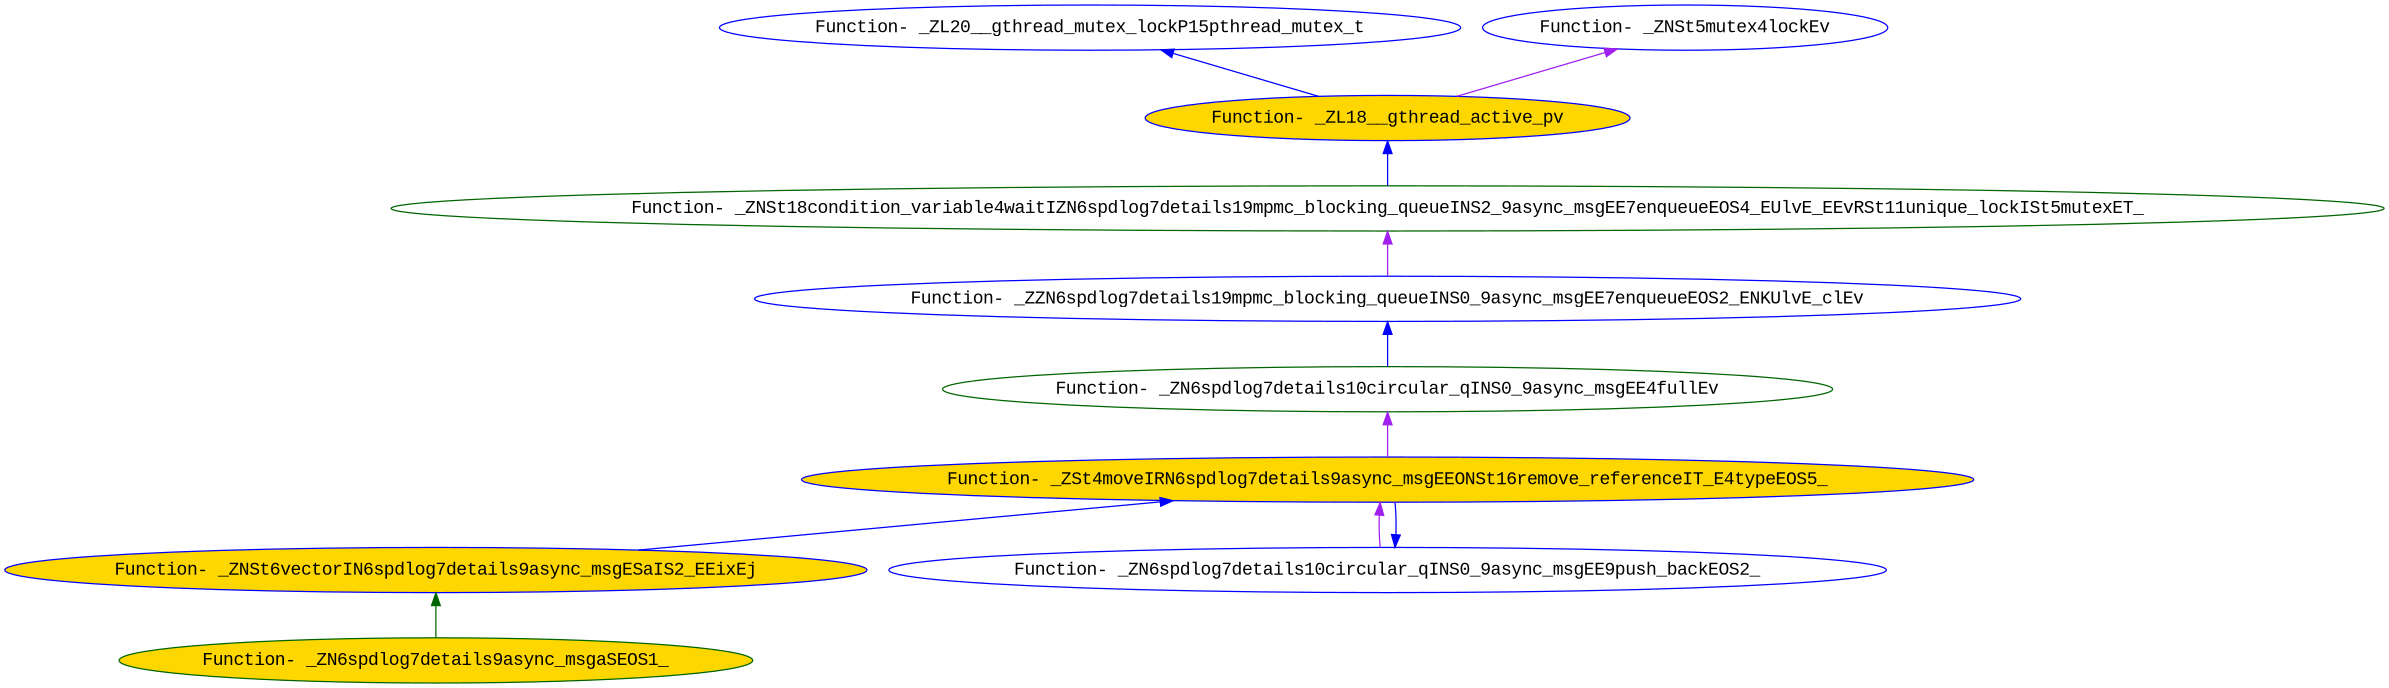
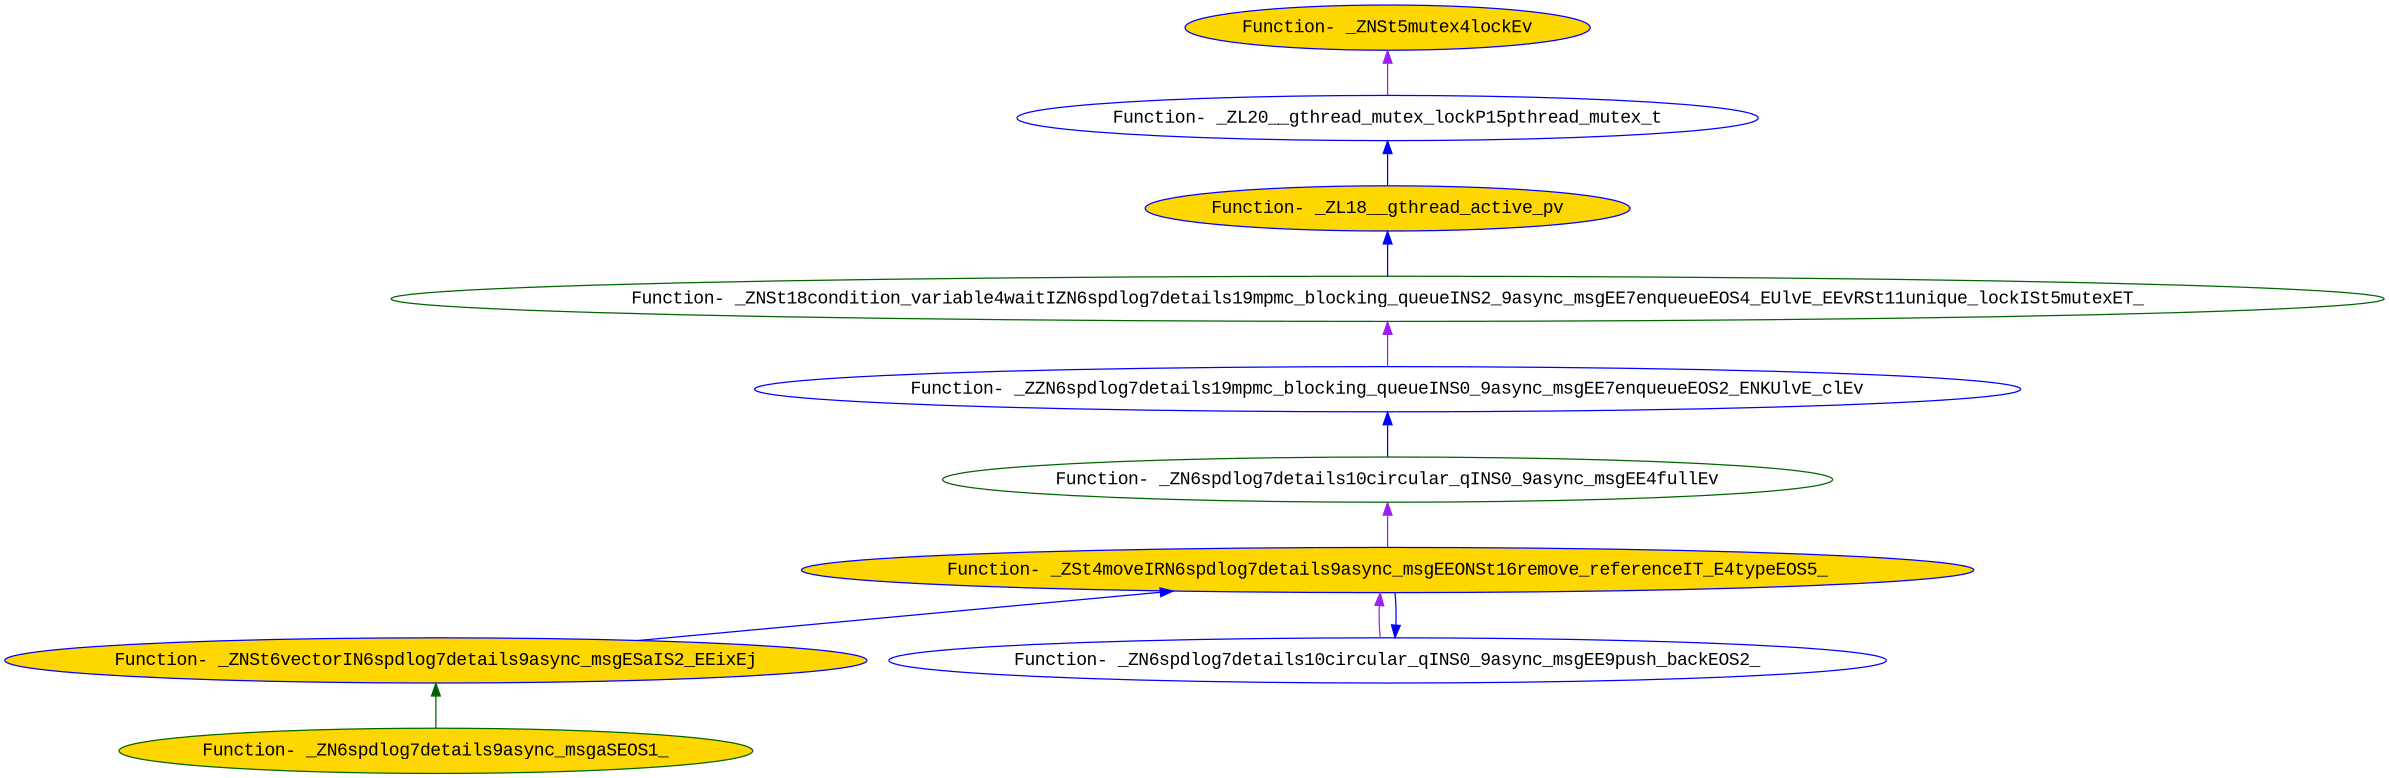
(1685, 28) -> (1388, 28)
(1531, 74) -> (1388, 79)
